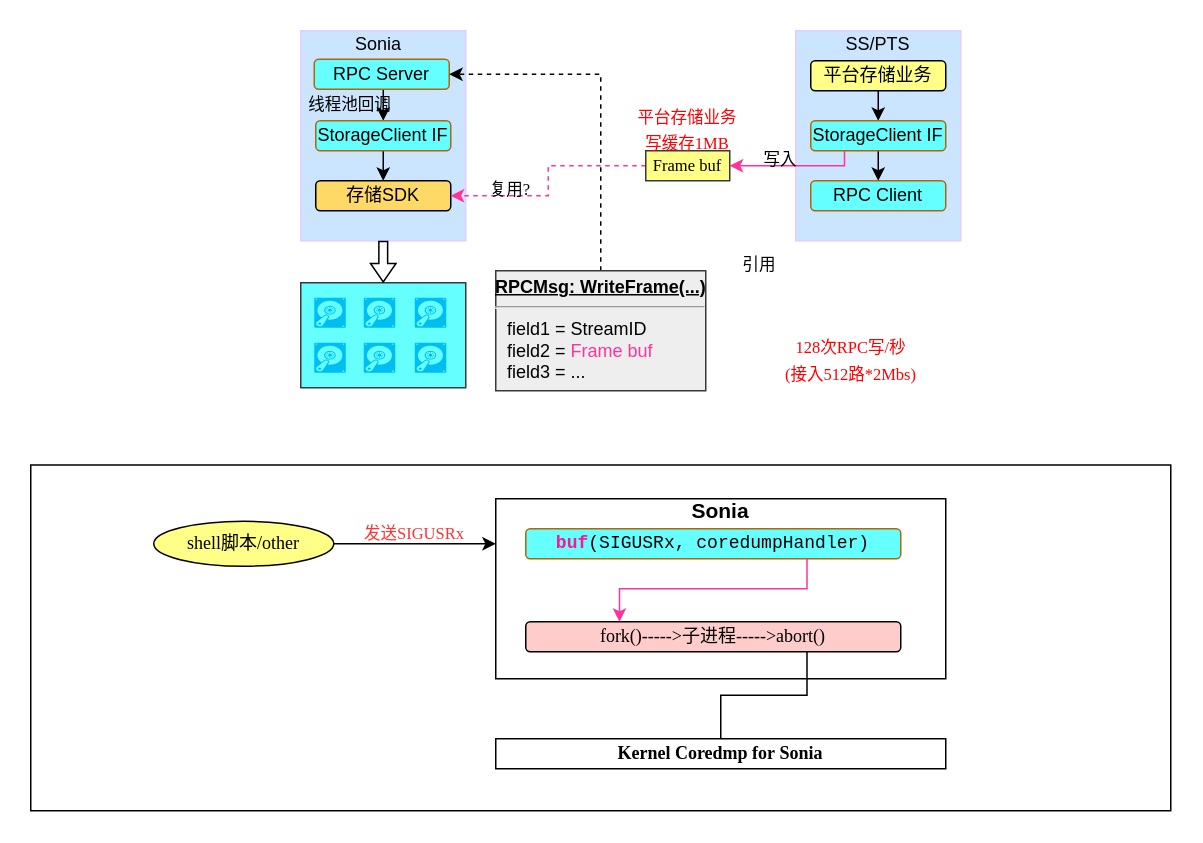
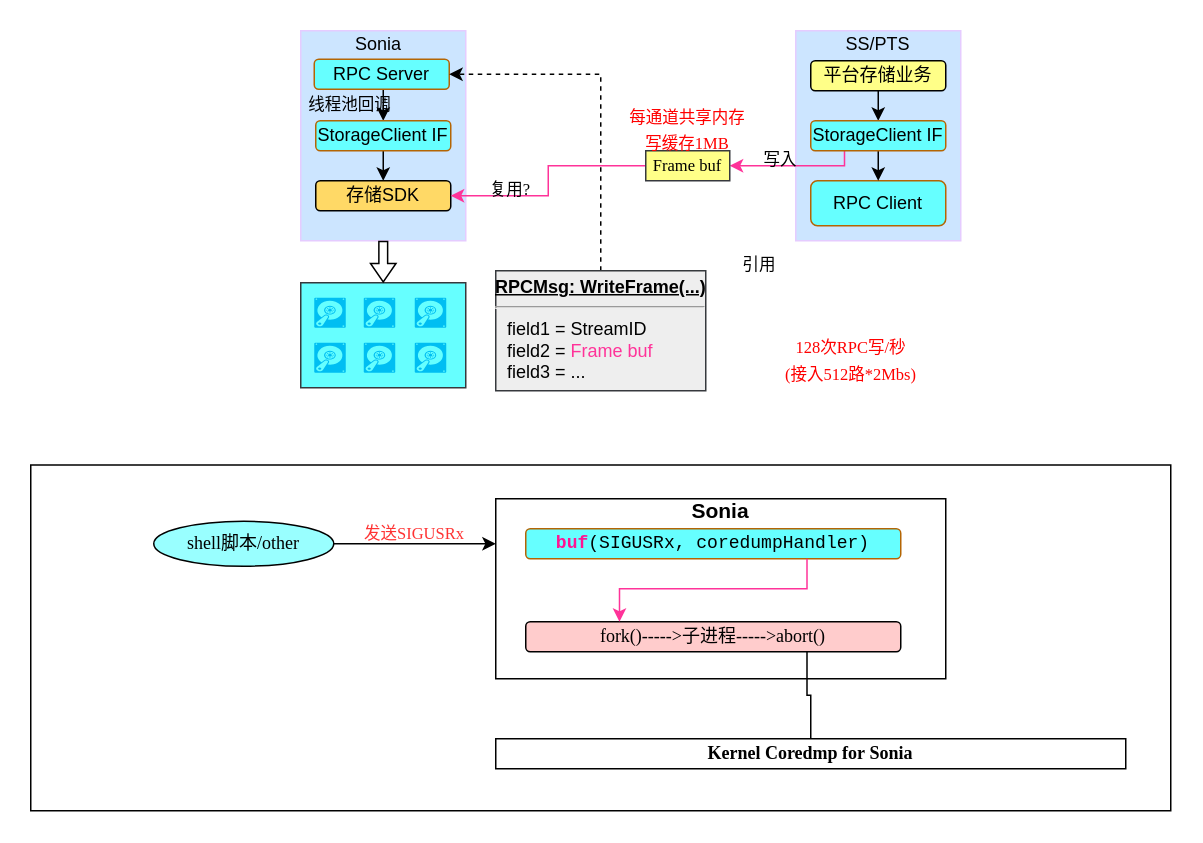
(688, 128) -> (688, 128)
(548, 177) -> (548, 177)
(878, 196) -> (878, 203)
(244, 544) -> (244, 544)
(721, 754) -> (811, 754)
